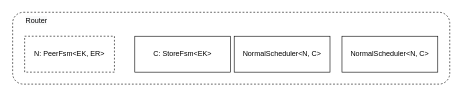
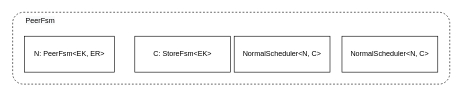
(38, 21) -> (40, 21)
(69, 54) -> (69, 54)
